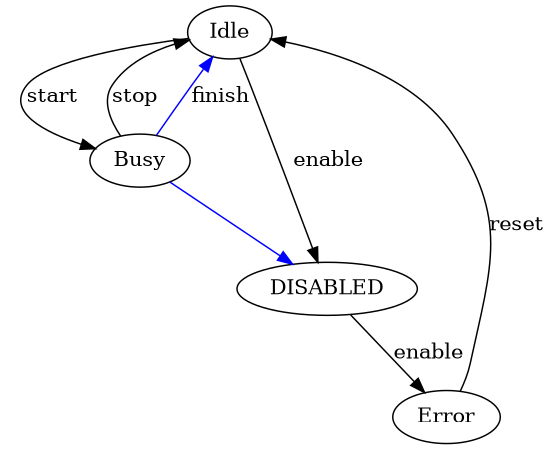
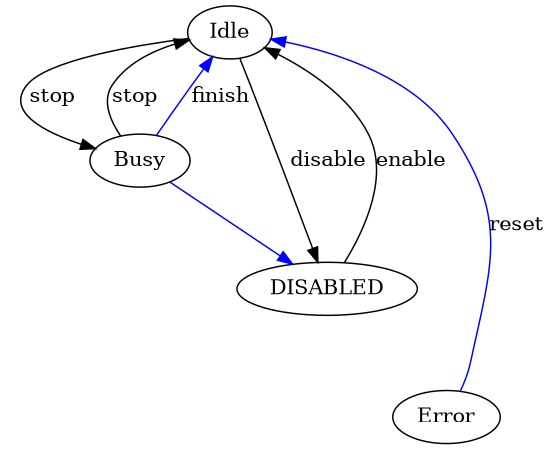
(52, 97) -> (52, 97)
(329, 161) -> (329, 161)
(471, 166) -> (471, 166)
(382, 348) -> (371, 141)
